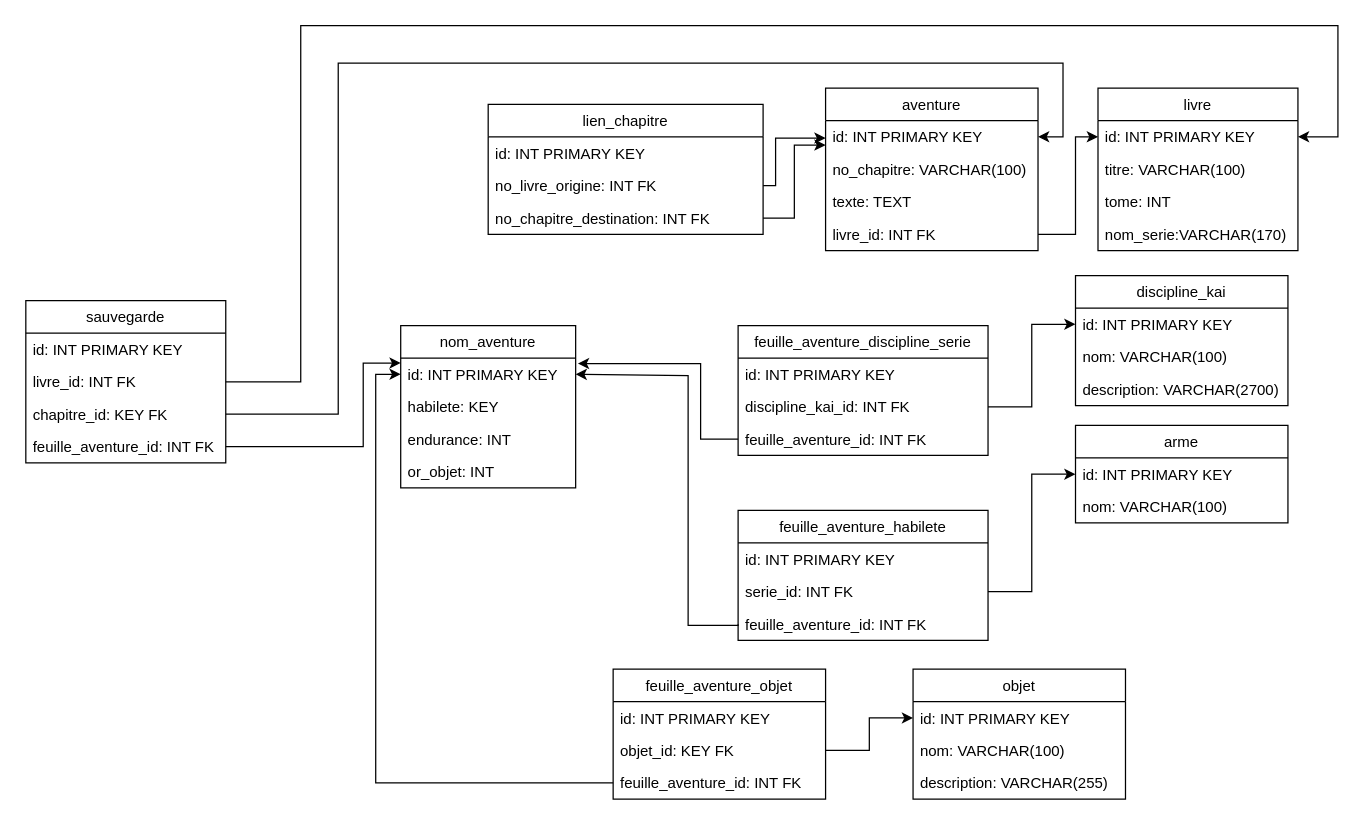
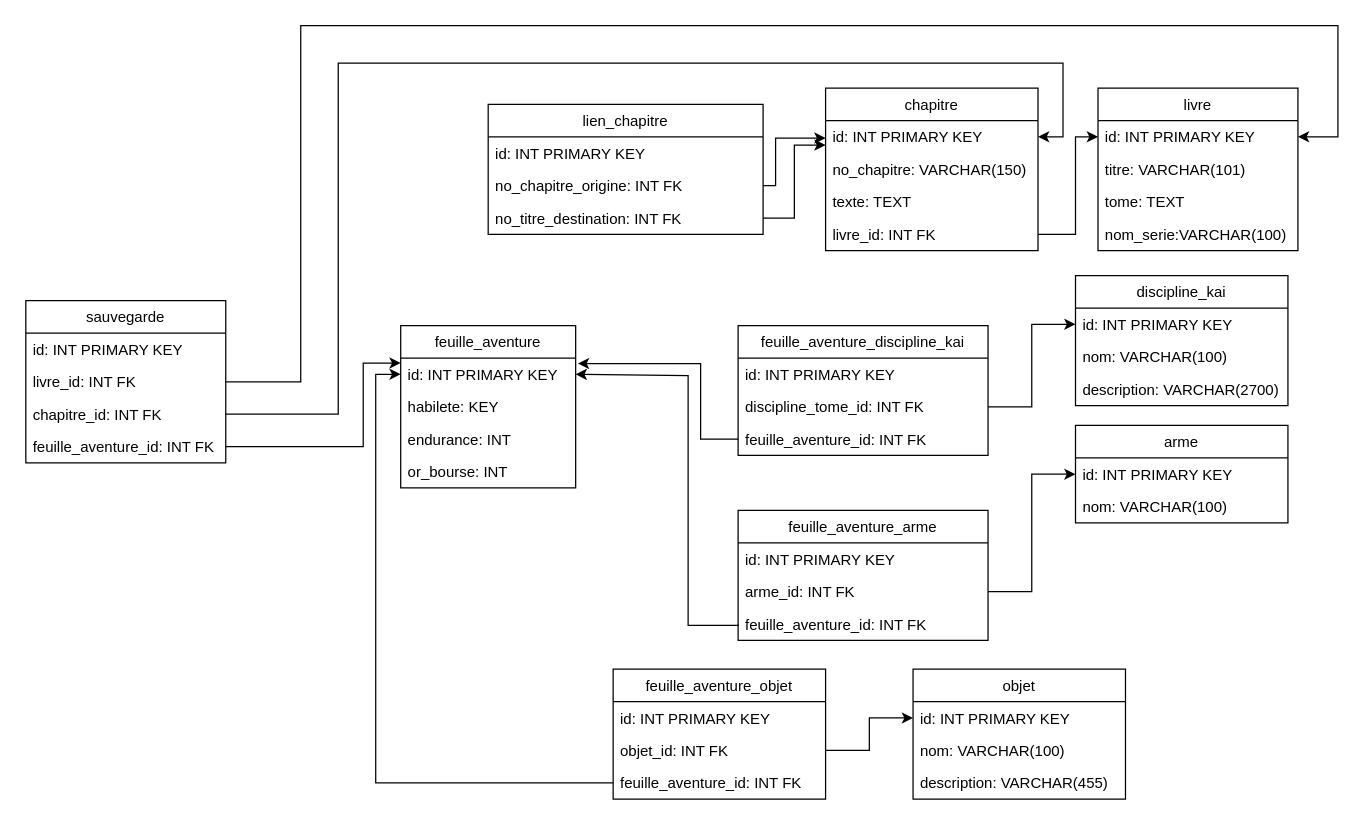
(931, 105) -> (931, 105)
(932, 170) -> (932, 170)
(1179, 170) -> (1179, 170)
(582, 186) -> (597, 186)
(1139, 203) -> (1143, 203)
(614, 219) -> (601, 219)
(1194, 235) -> (1194, 235)
(488, 343) -> (488, 343)
(863, 343) -> (863, 343)
(832, 408) -> (839, 408)
(103, 415) -> (103, 415)
(458, 473) -> (462, 473)
(863, 528) -> (863, 528)
(802, 593) -> (800, 593)
(679, 751) -> (679, 751)
(1017, 784) -> (1017, 784)
